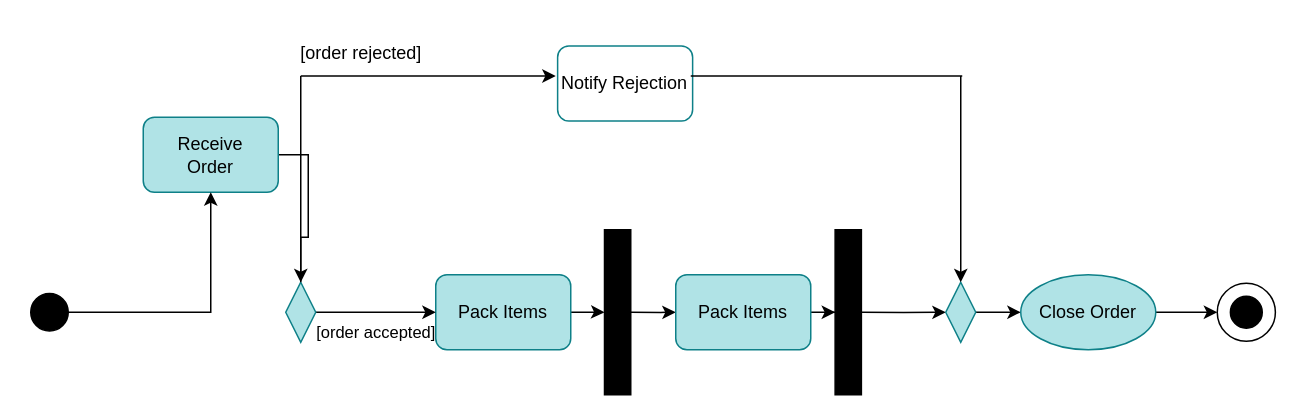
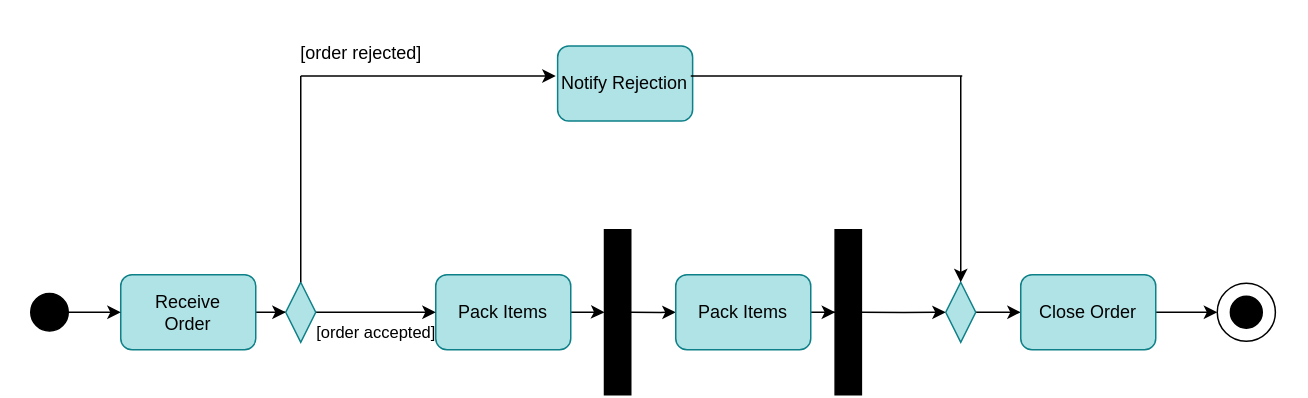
(625, 83) -> (625, 83)
(211, 155) -> (188, 312)
(1088, 312) -> (1088, 312)
